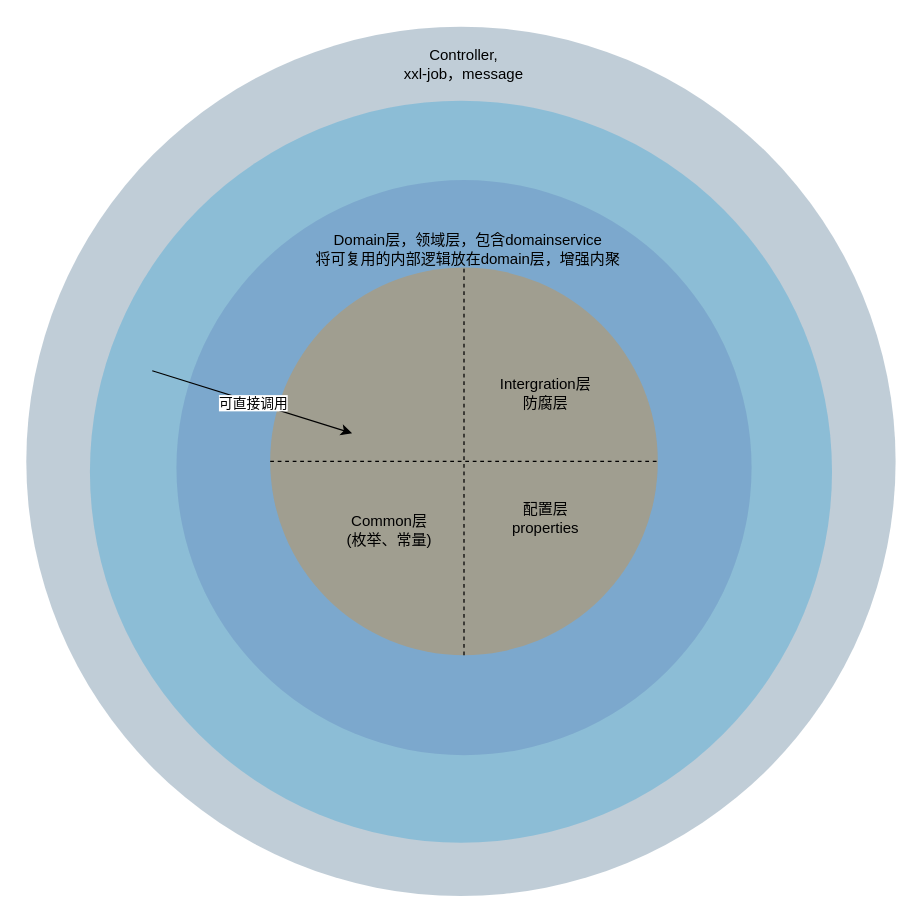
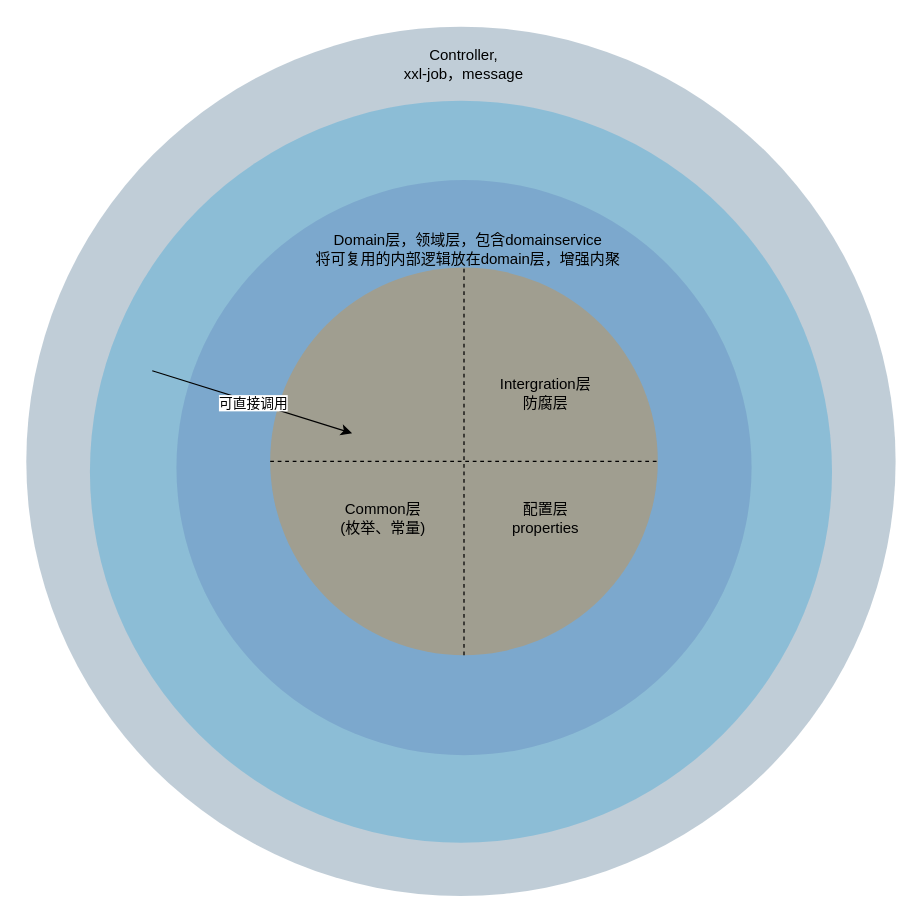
(389, 530) -> (383, 518)
